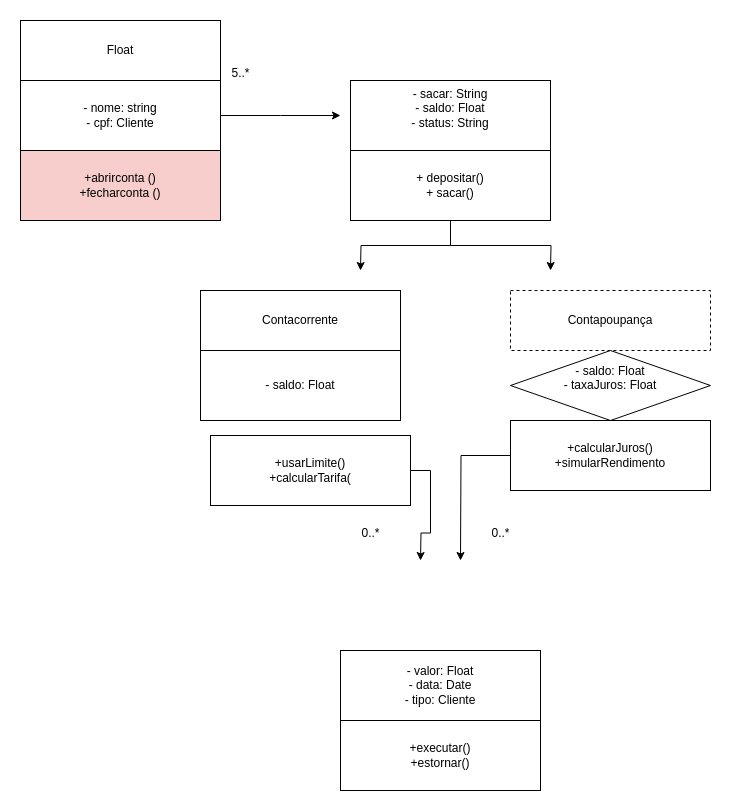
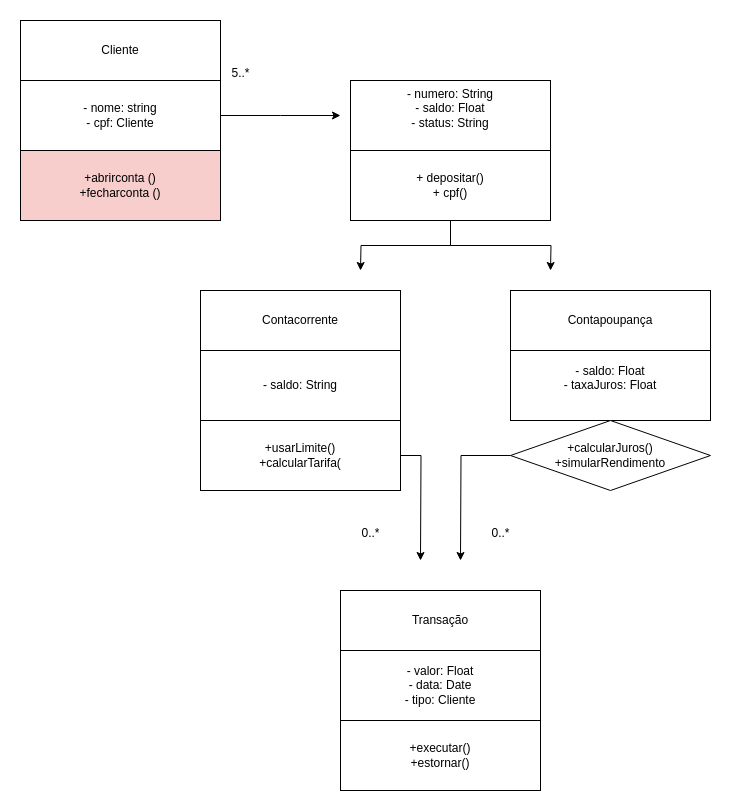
(121, 51) -> (121, 51)
(451, 116) -> (451, 116)
(451, 186) -> (451, 186)
(611, 321) -> (611, 321)
(301, 386) -> (301, 386)
(611, 386) -> (611, 386)
(611, 456) -> (611, 456)
(311, 471) -> (301, 456)
none -> (441, 621)
